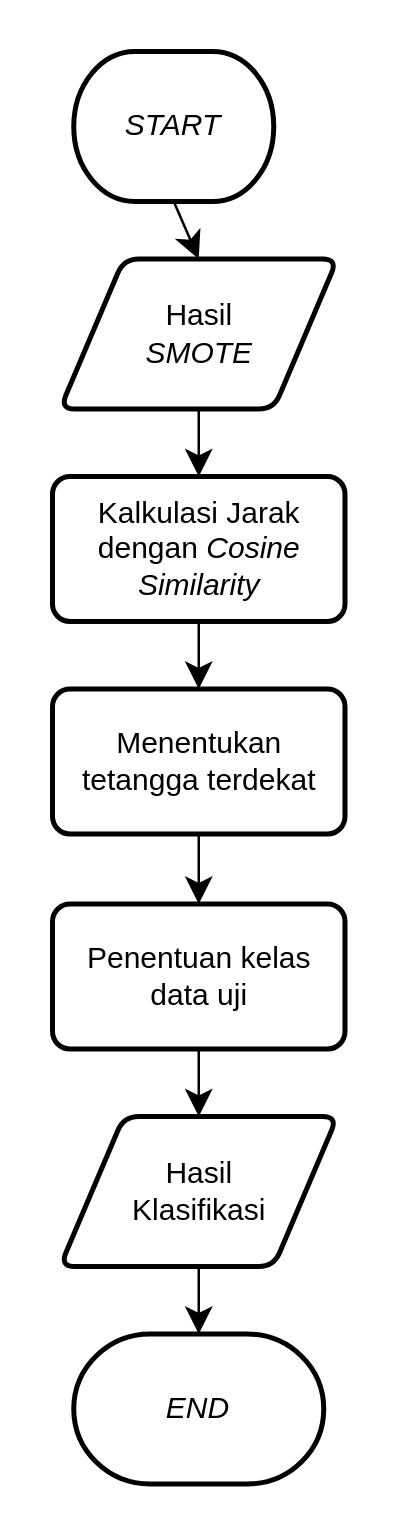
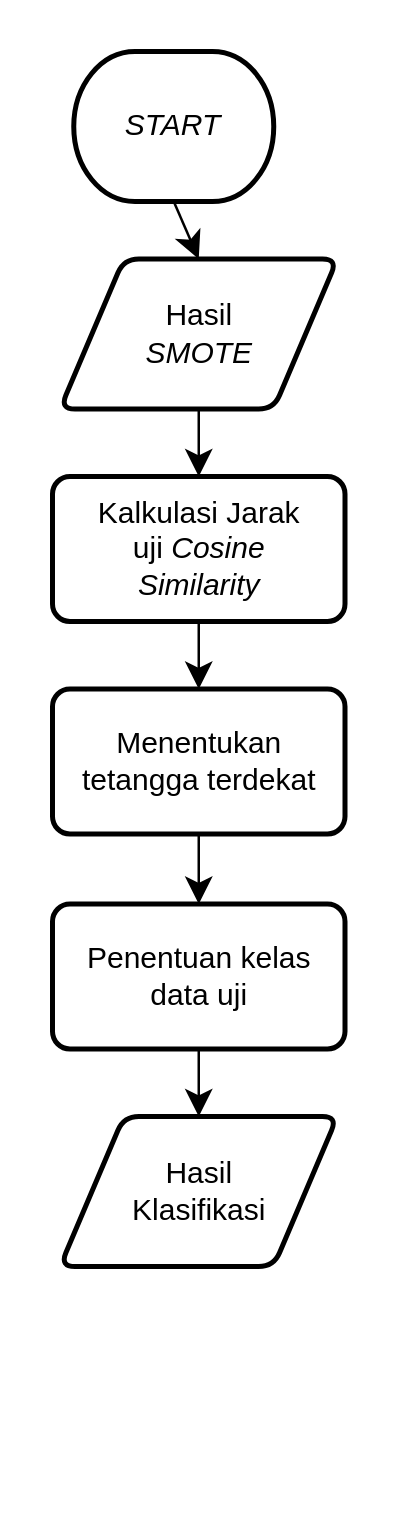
(200, 549) -> (200, 549)
(199, 1291) -> none
(199, 1409) -> none
